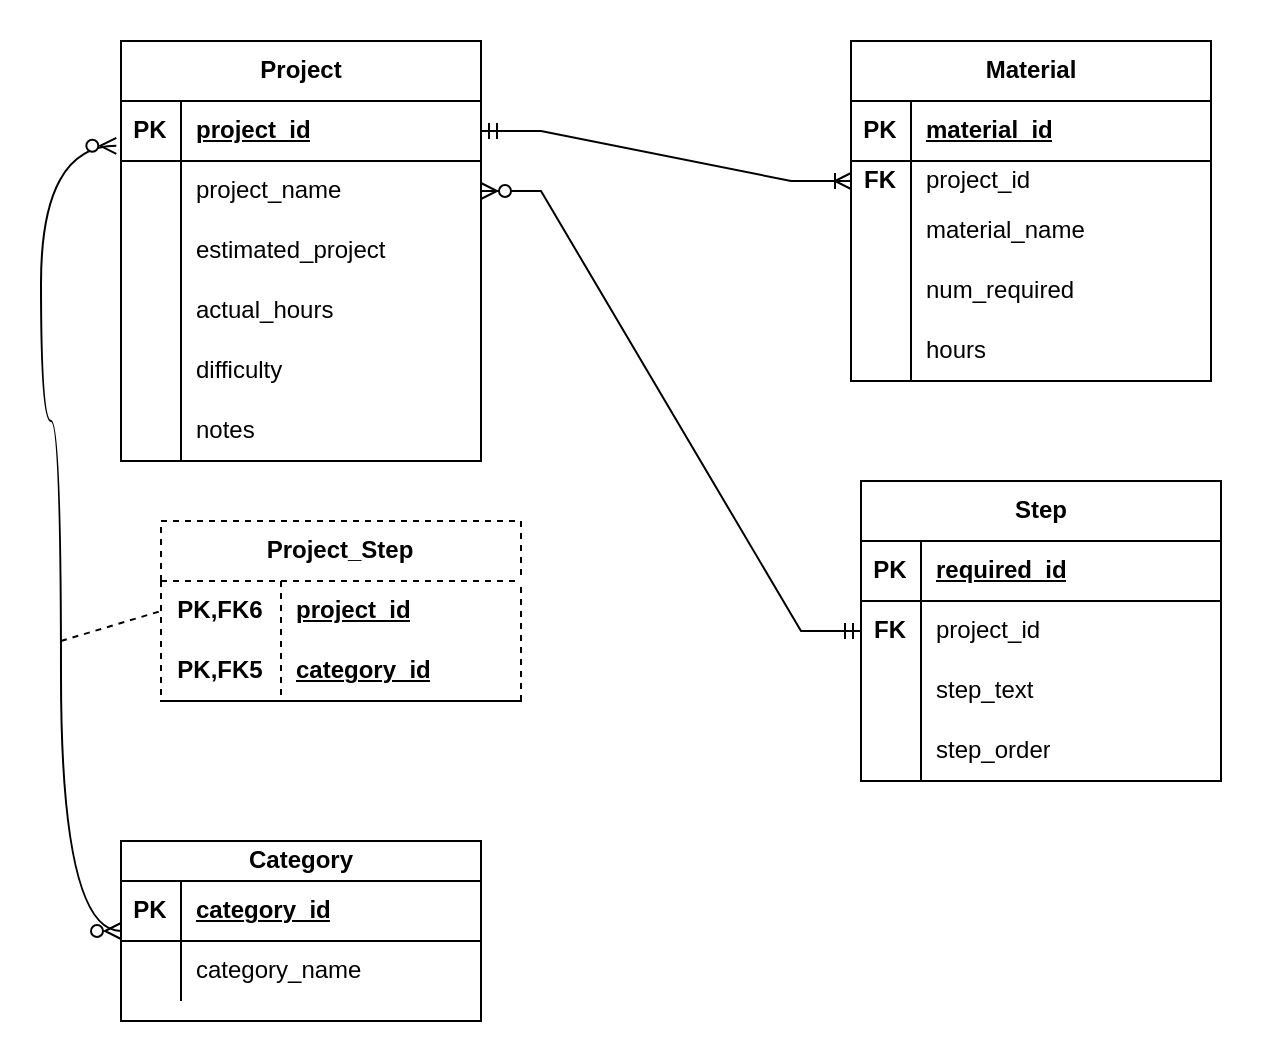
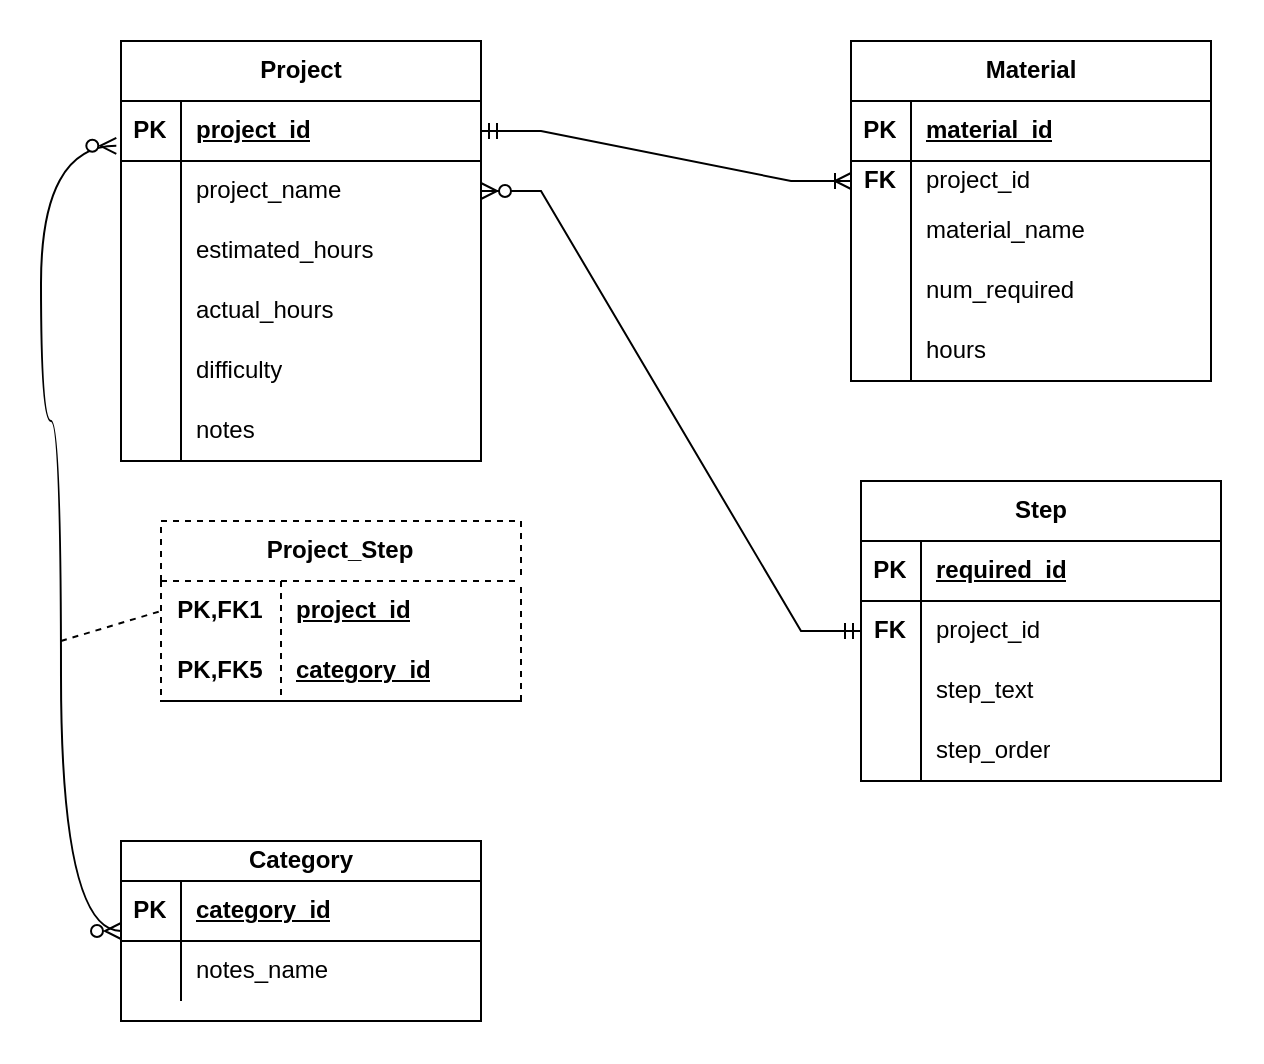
(308, 251) -> (295, 251)
(221, 611) -> (221, 611)
(284, 971) -> (264, 971)
